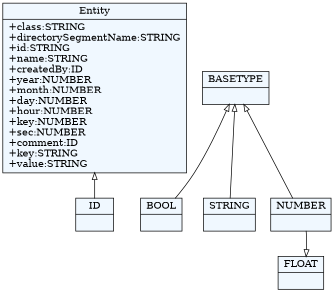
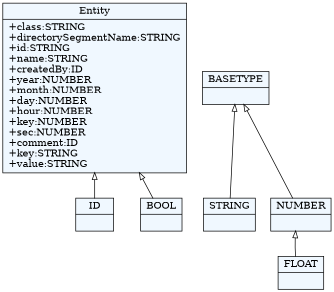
(204, 156) -> (148, 189)
(307, 240) -> (295, 247)
